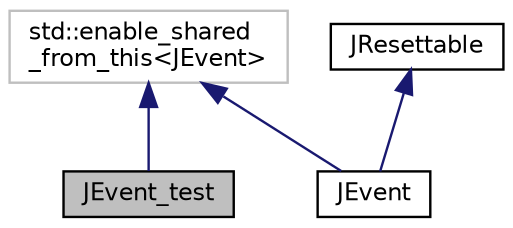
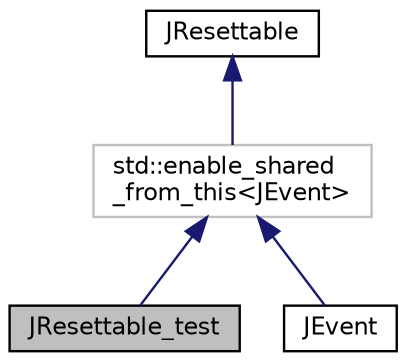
(392, 132) -> (233, 113)
(149, 194) -> (125, 328)
